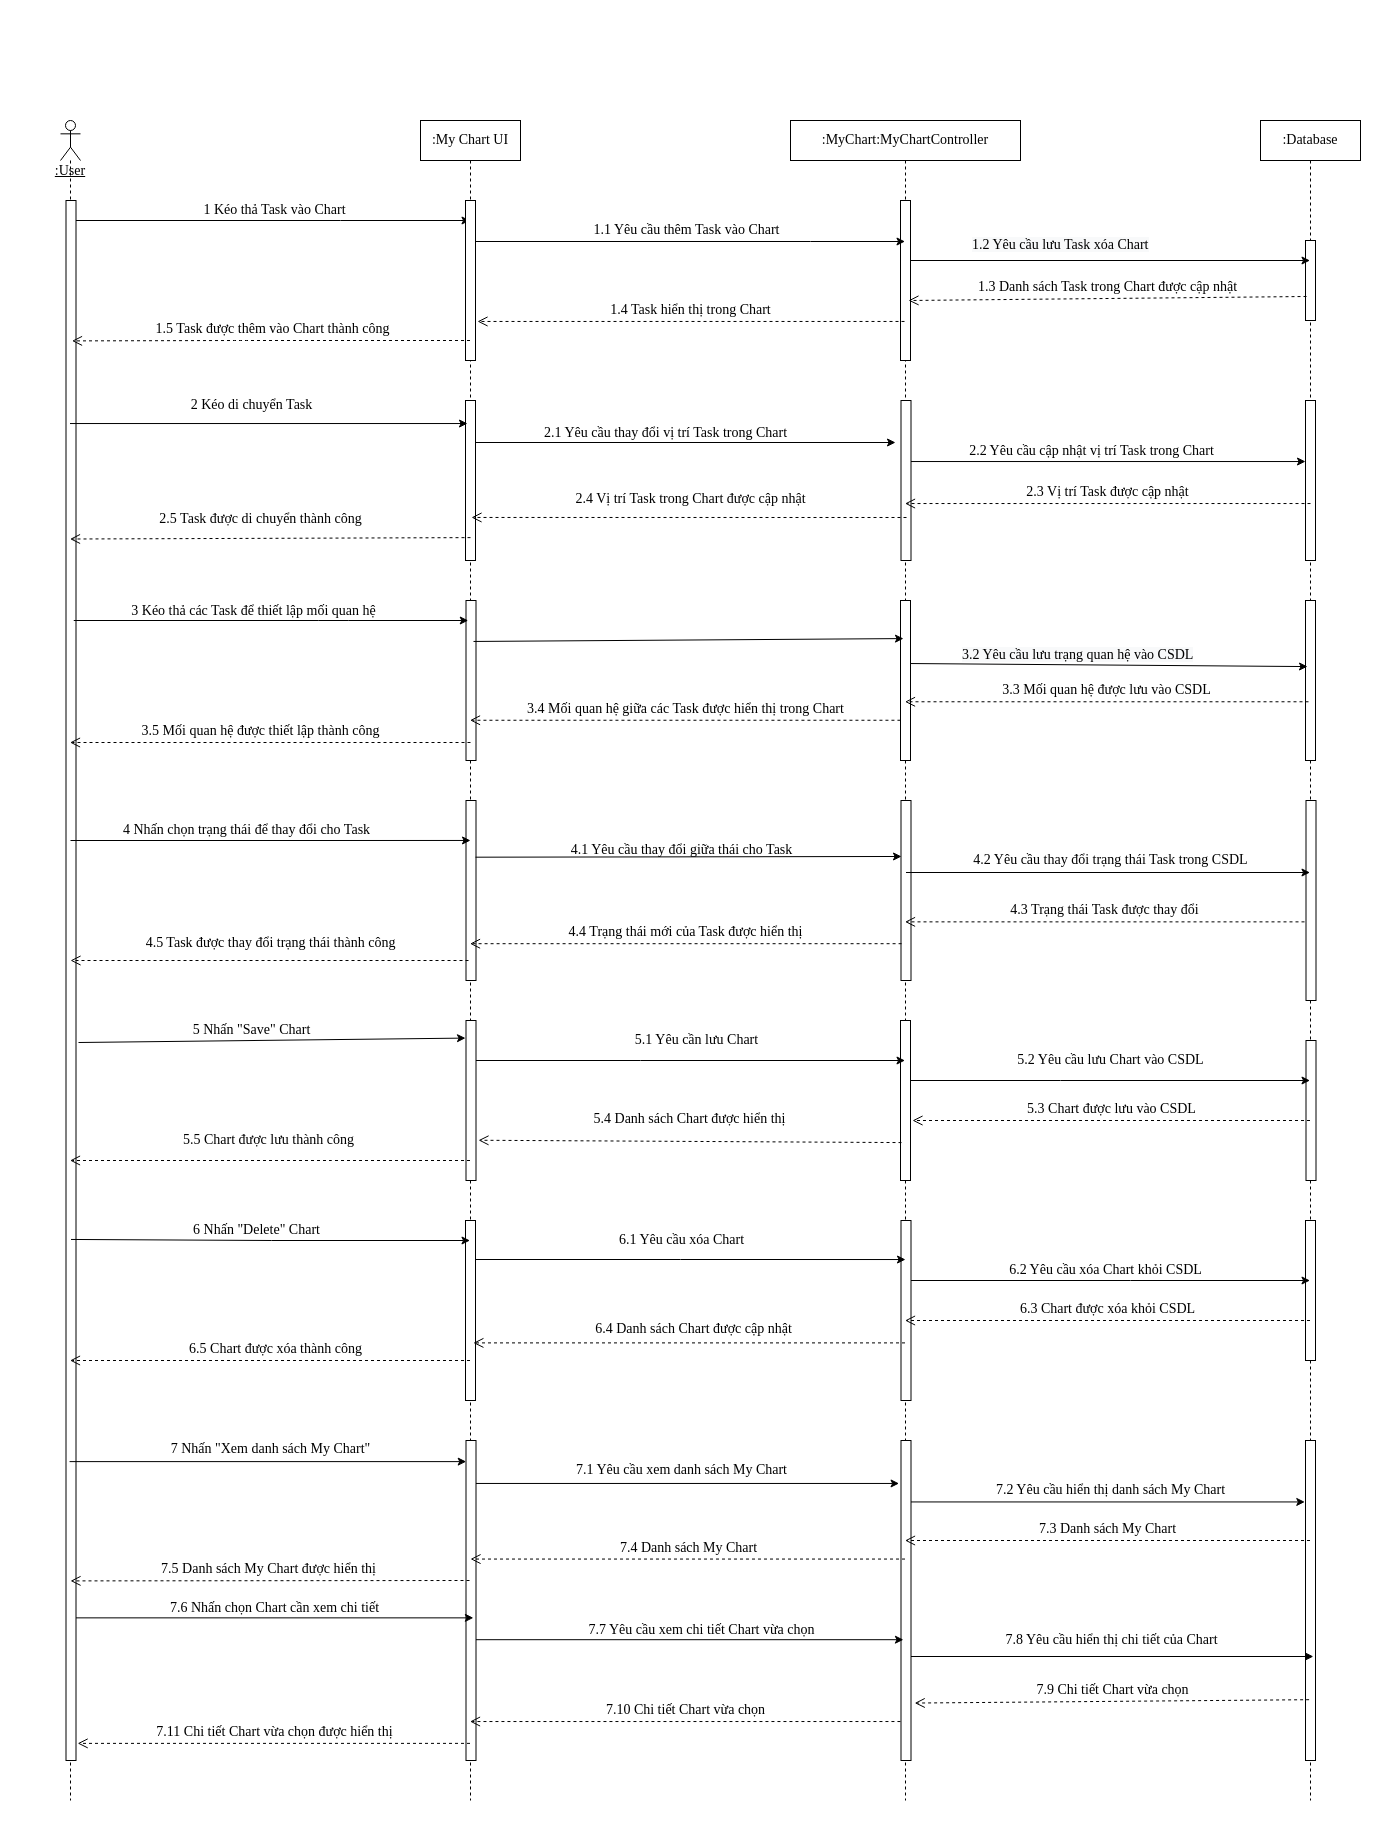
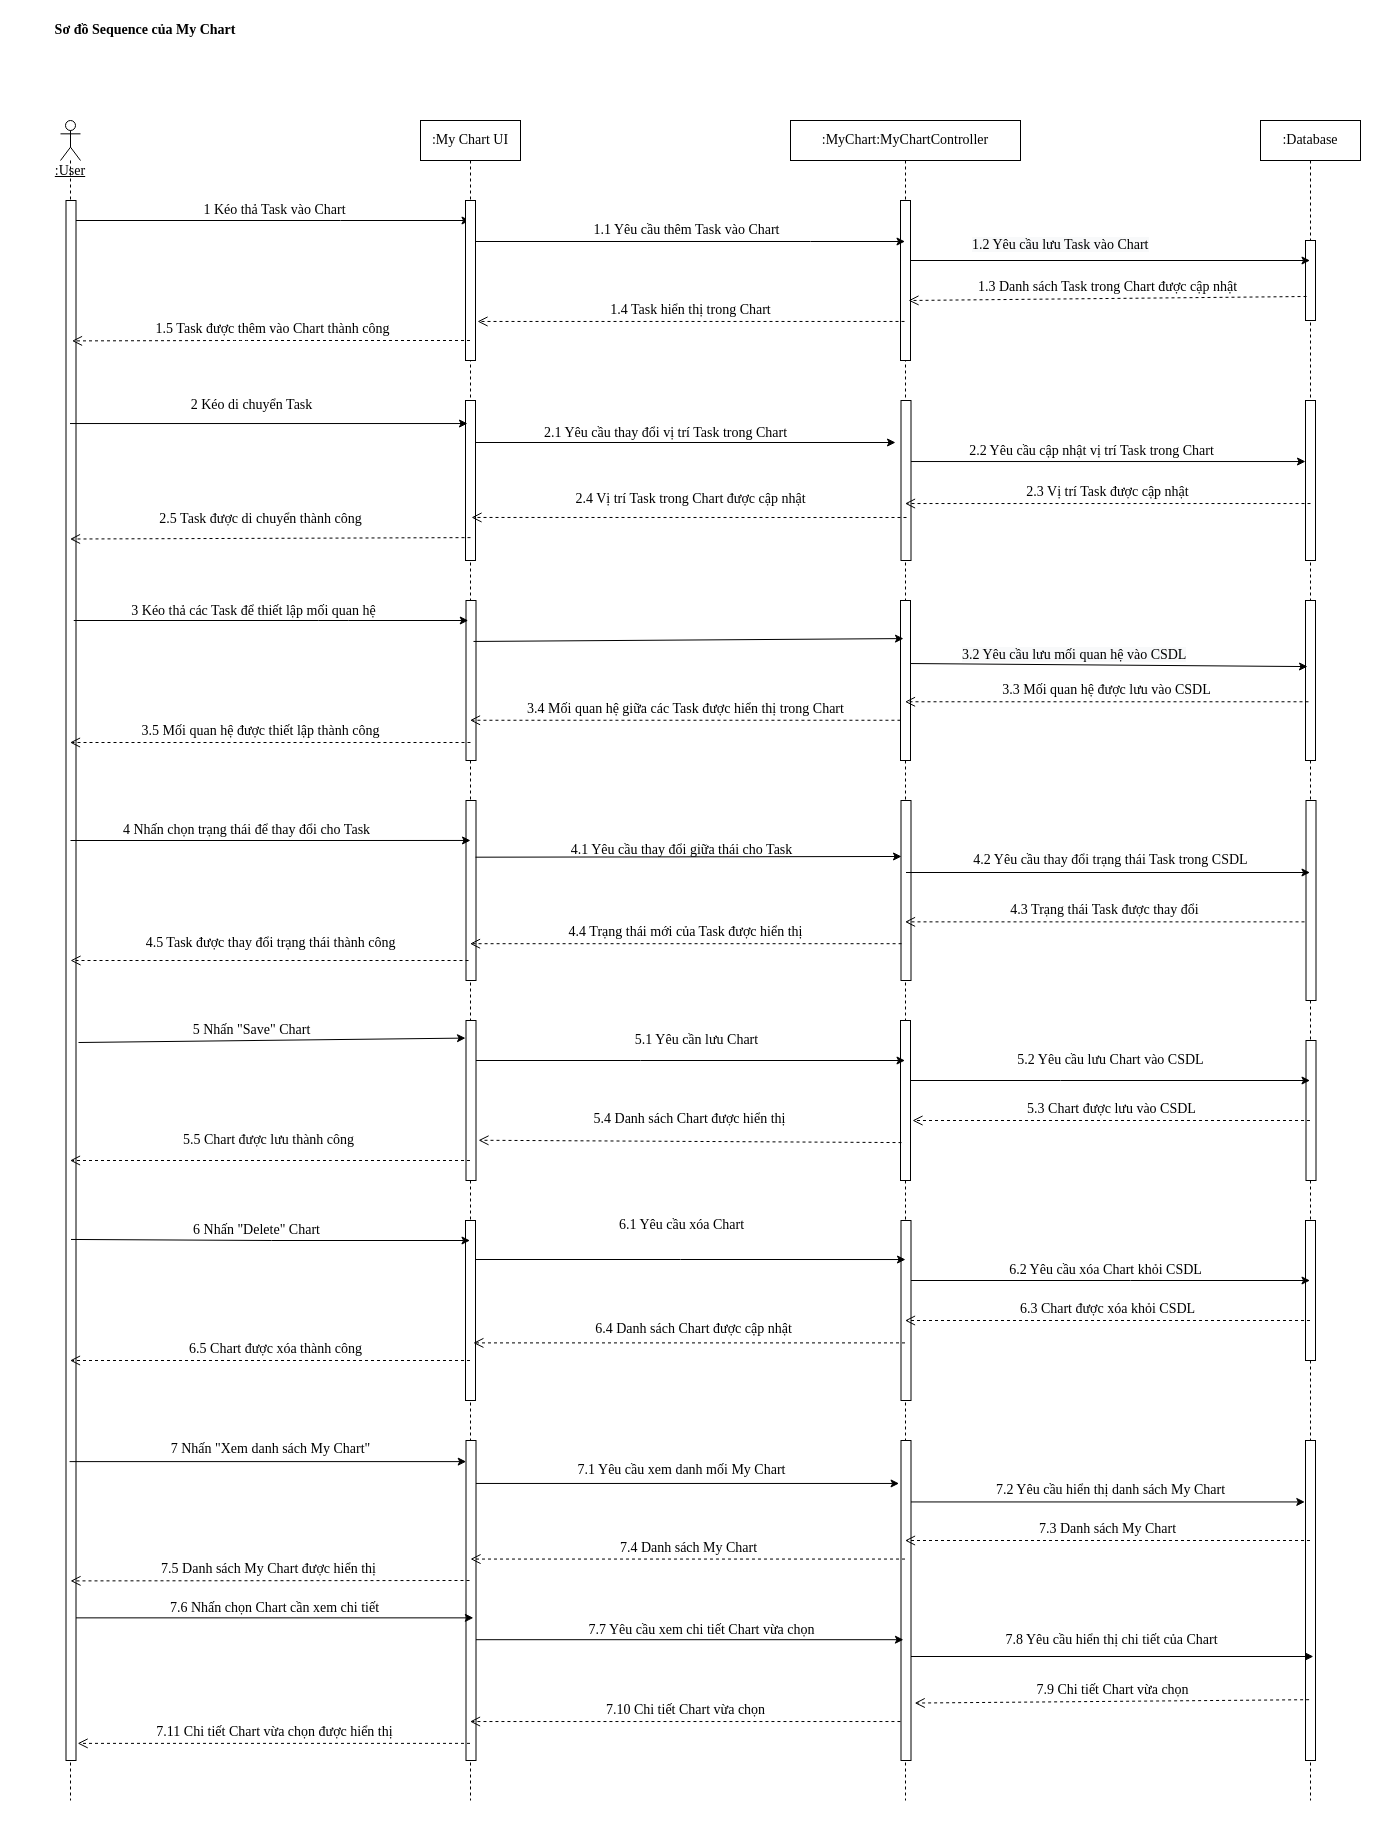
none -> (146, 31)
(1076, 246) -> (1076, 246)
(1093, 656) -> (1084, 656)
(681, 1241) -> (681, 1226)
(682, 1471) -> (682, 1471)
